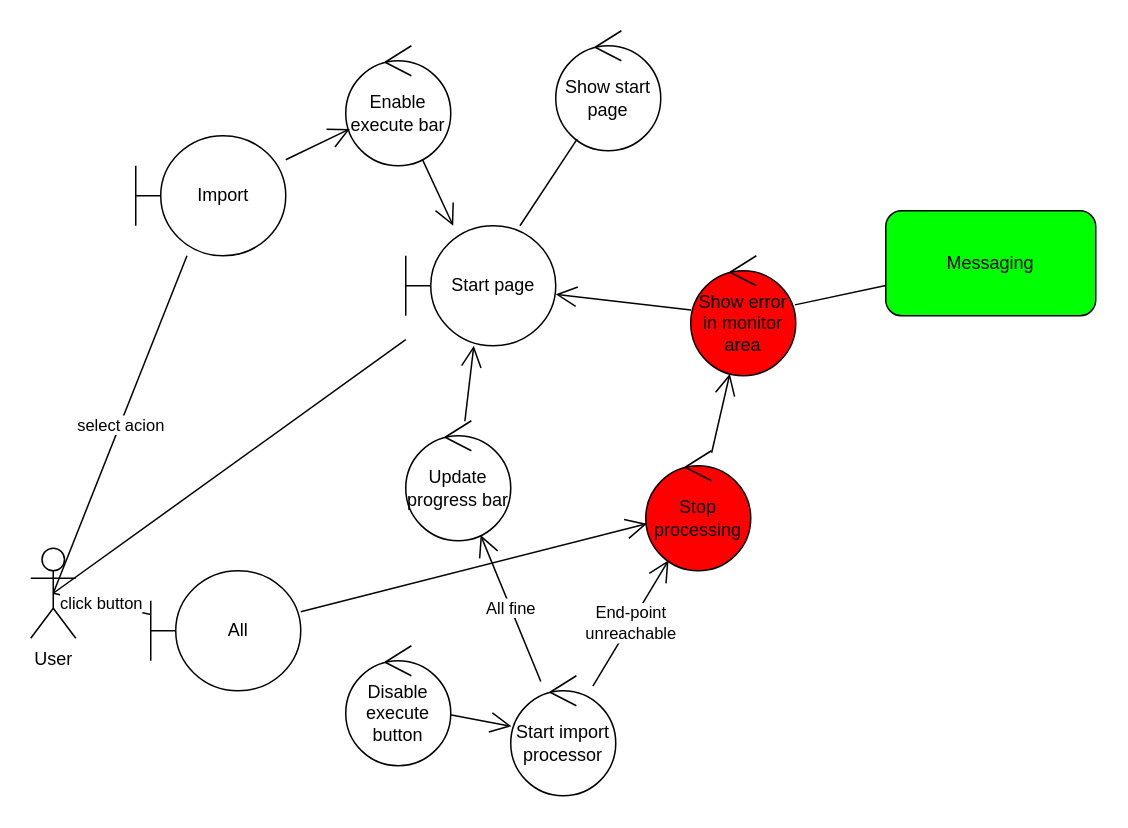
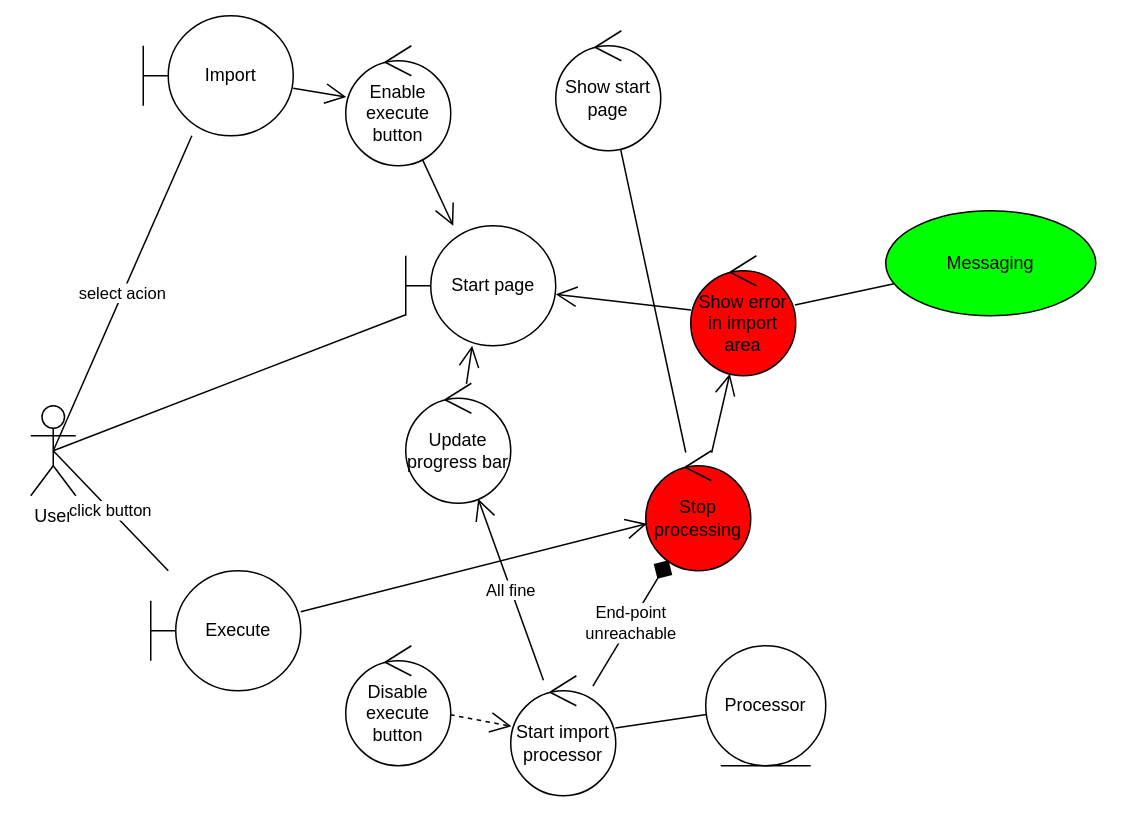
(398, 113) -> (398, 113)
(549, 182) -> (653, 301)
(211, 196) -> (218, 76)
(991, 263) -> (991, 263)
(743, 323) -> (743, 323)
(458, 481) -> (458, 443)
(662, 572) -> (657, 579)
(53, 593) -> (53, 451)
(239, 631) -> (239, 631)
none -> (766, 706)
(478, 720) -> (478, 720)
none -> (661, 721)
